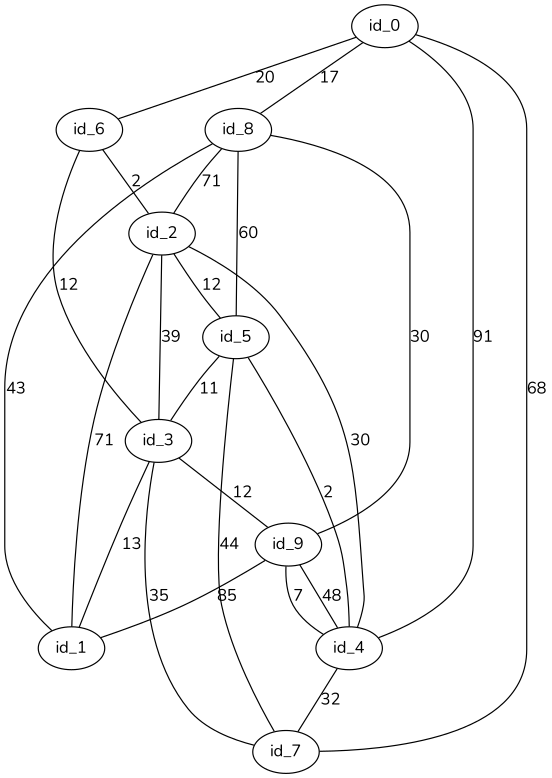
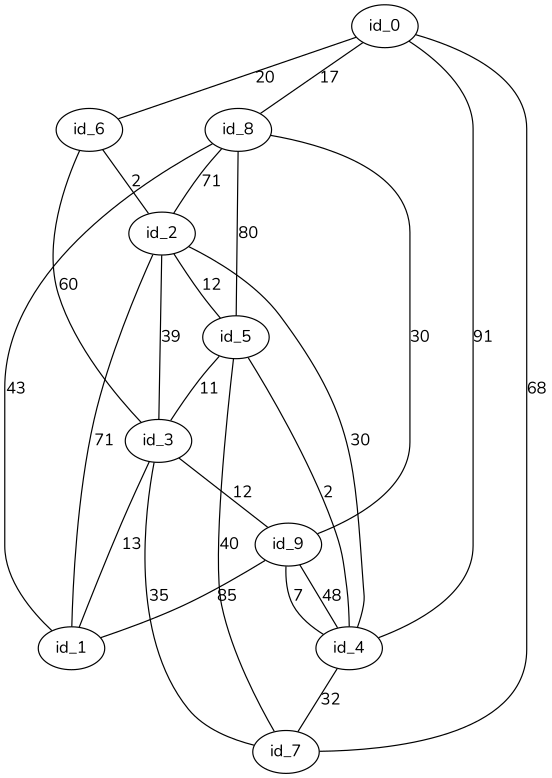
(248, 234) -> (248, 234)
(69, 285) -> (69, 285)
(229, 545) -> (229, 545)
